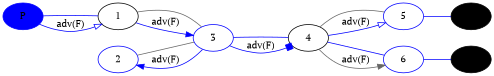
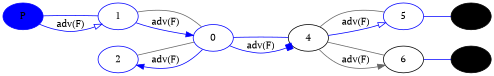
(118, 16) -> (118, 16)
(213, 38) -> (213, 38)
(356, 49) -> (356, 49)
(403, 59) -> (403, 59)
